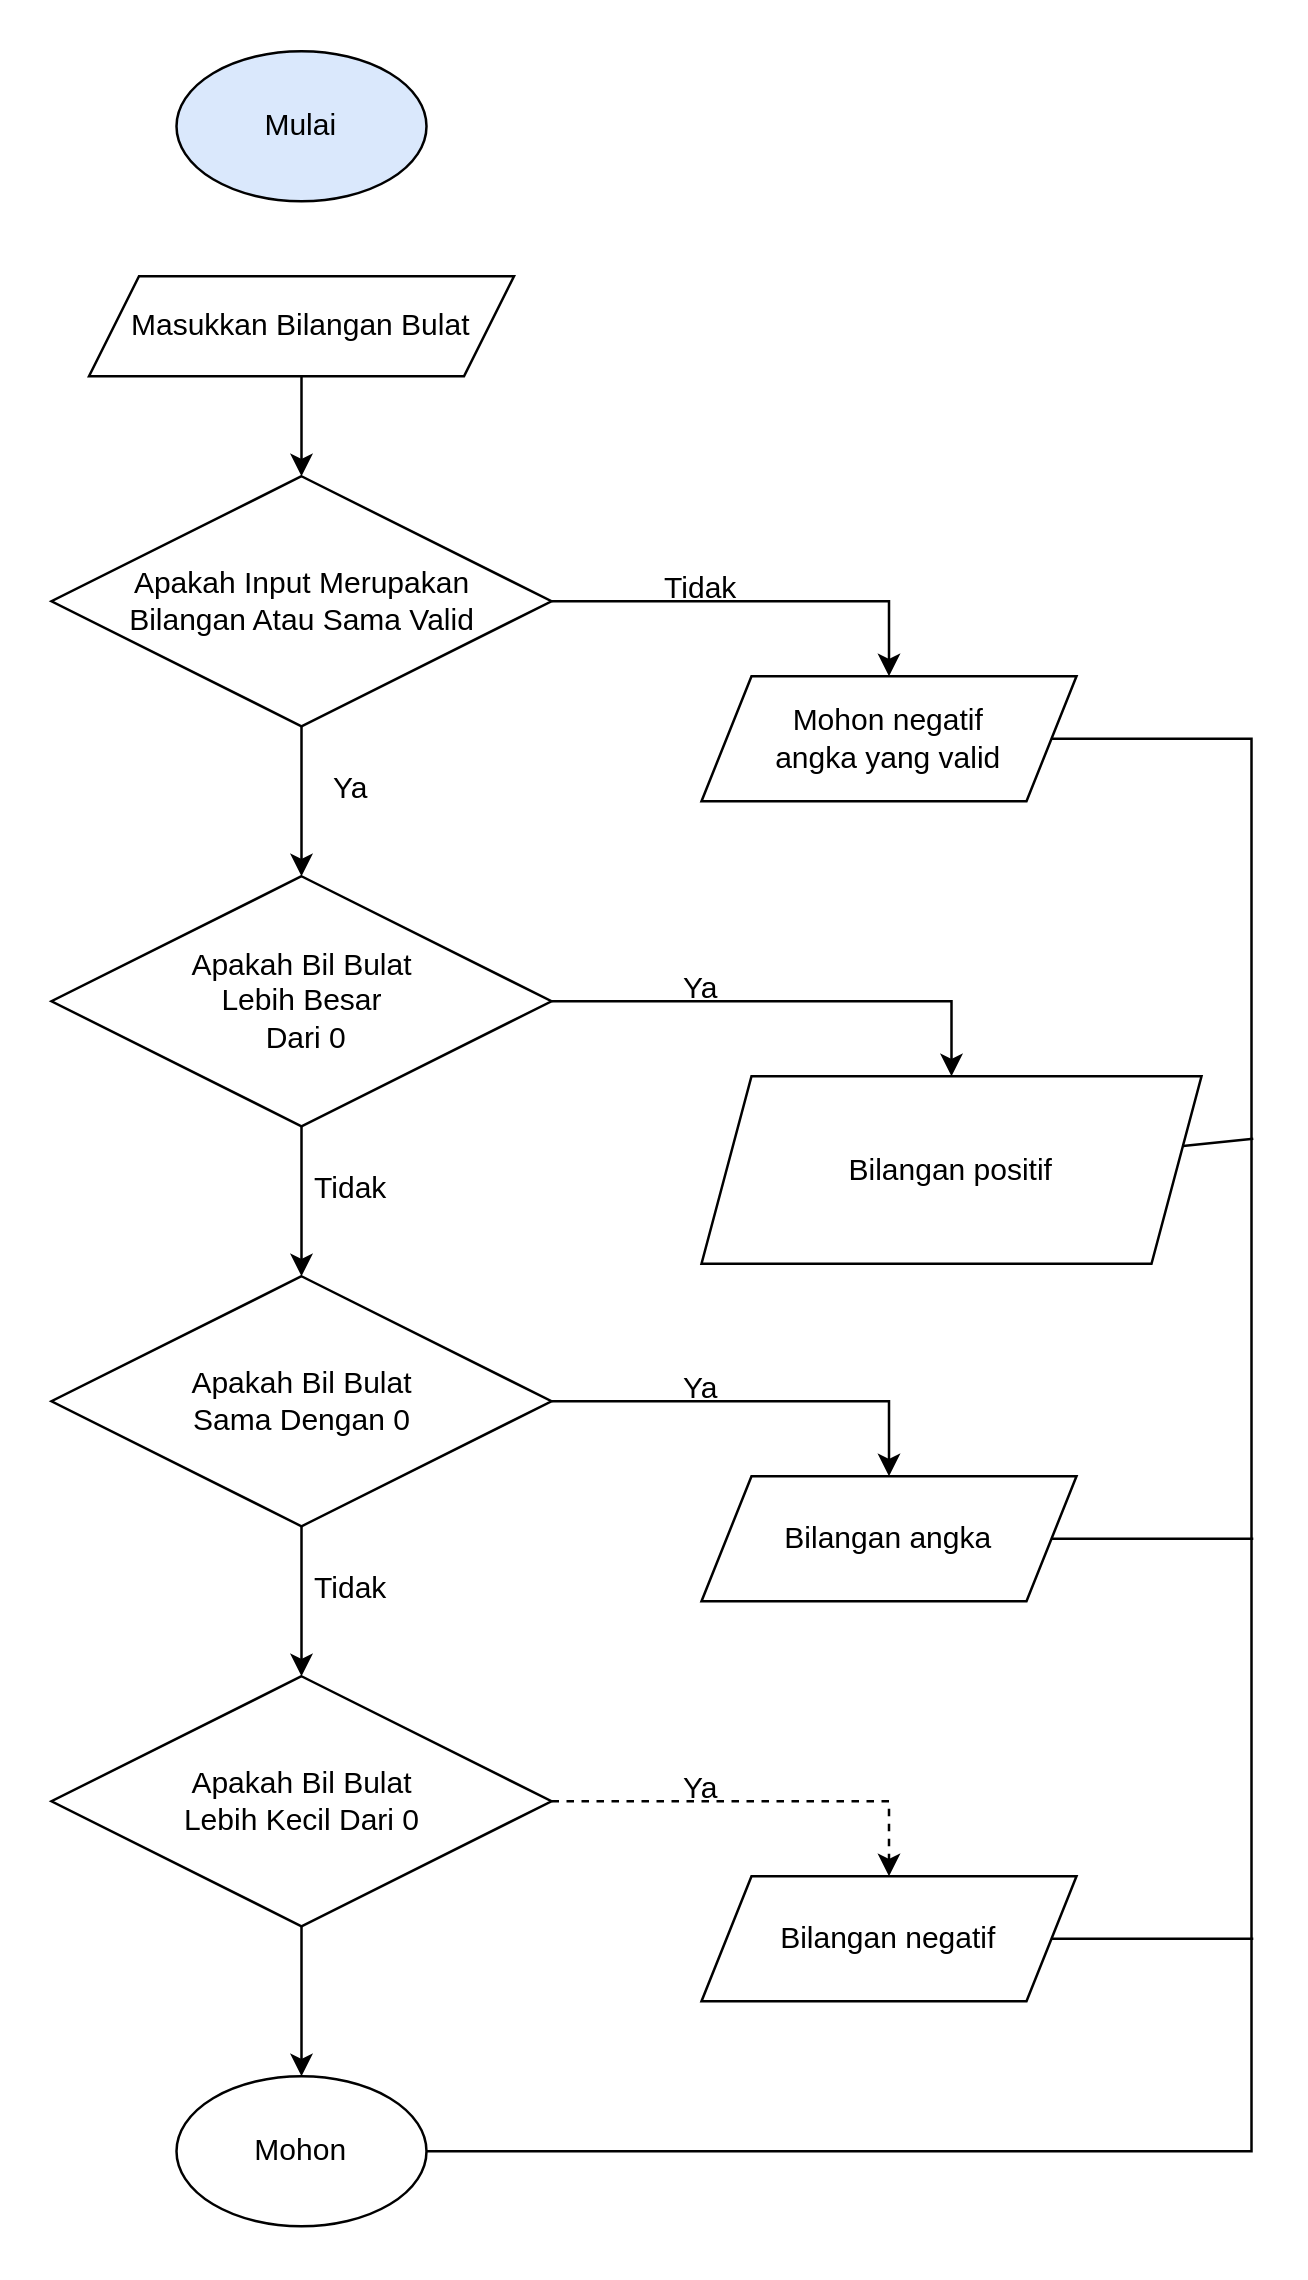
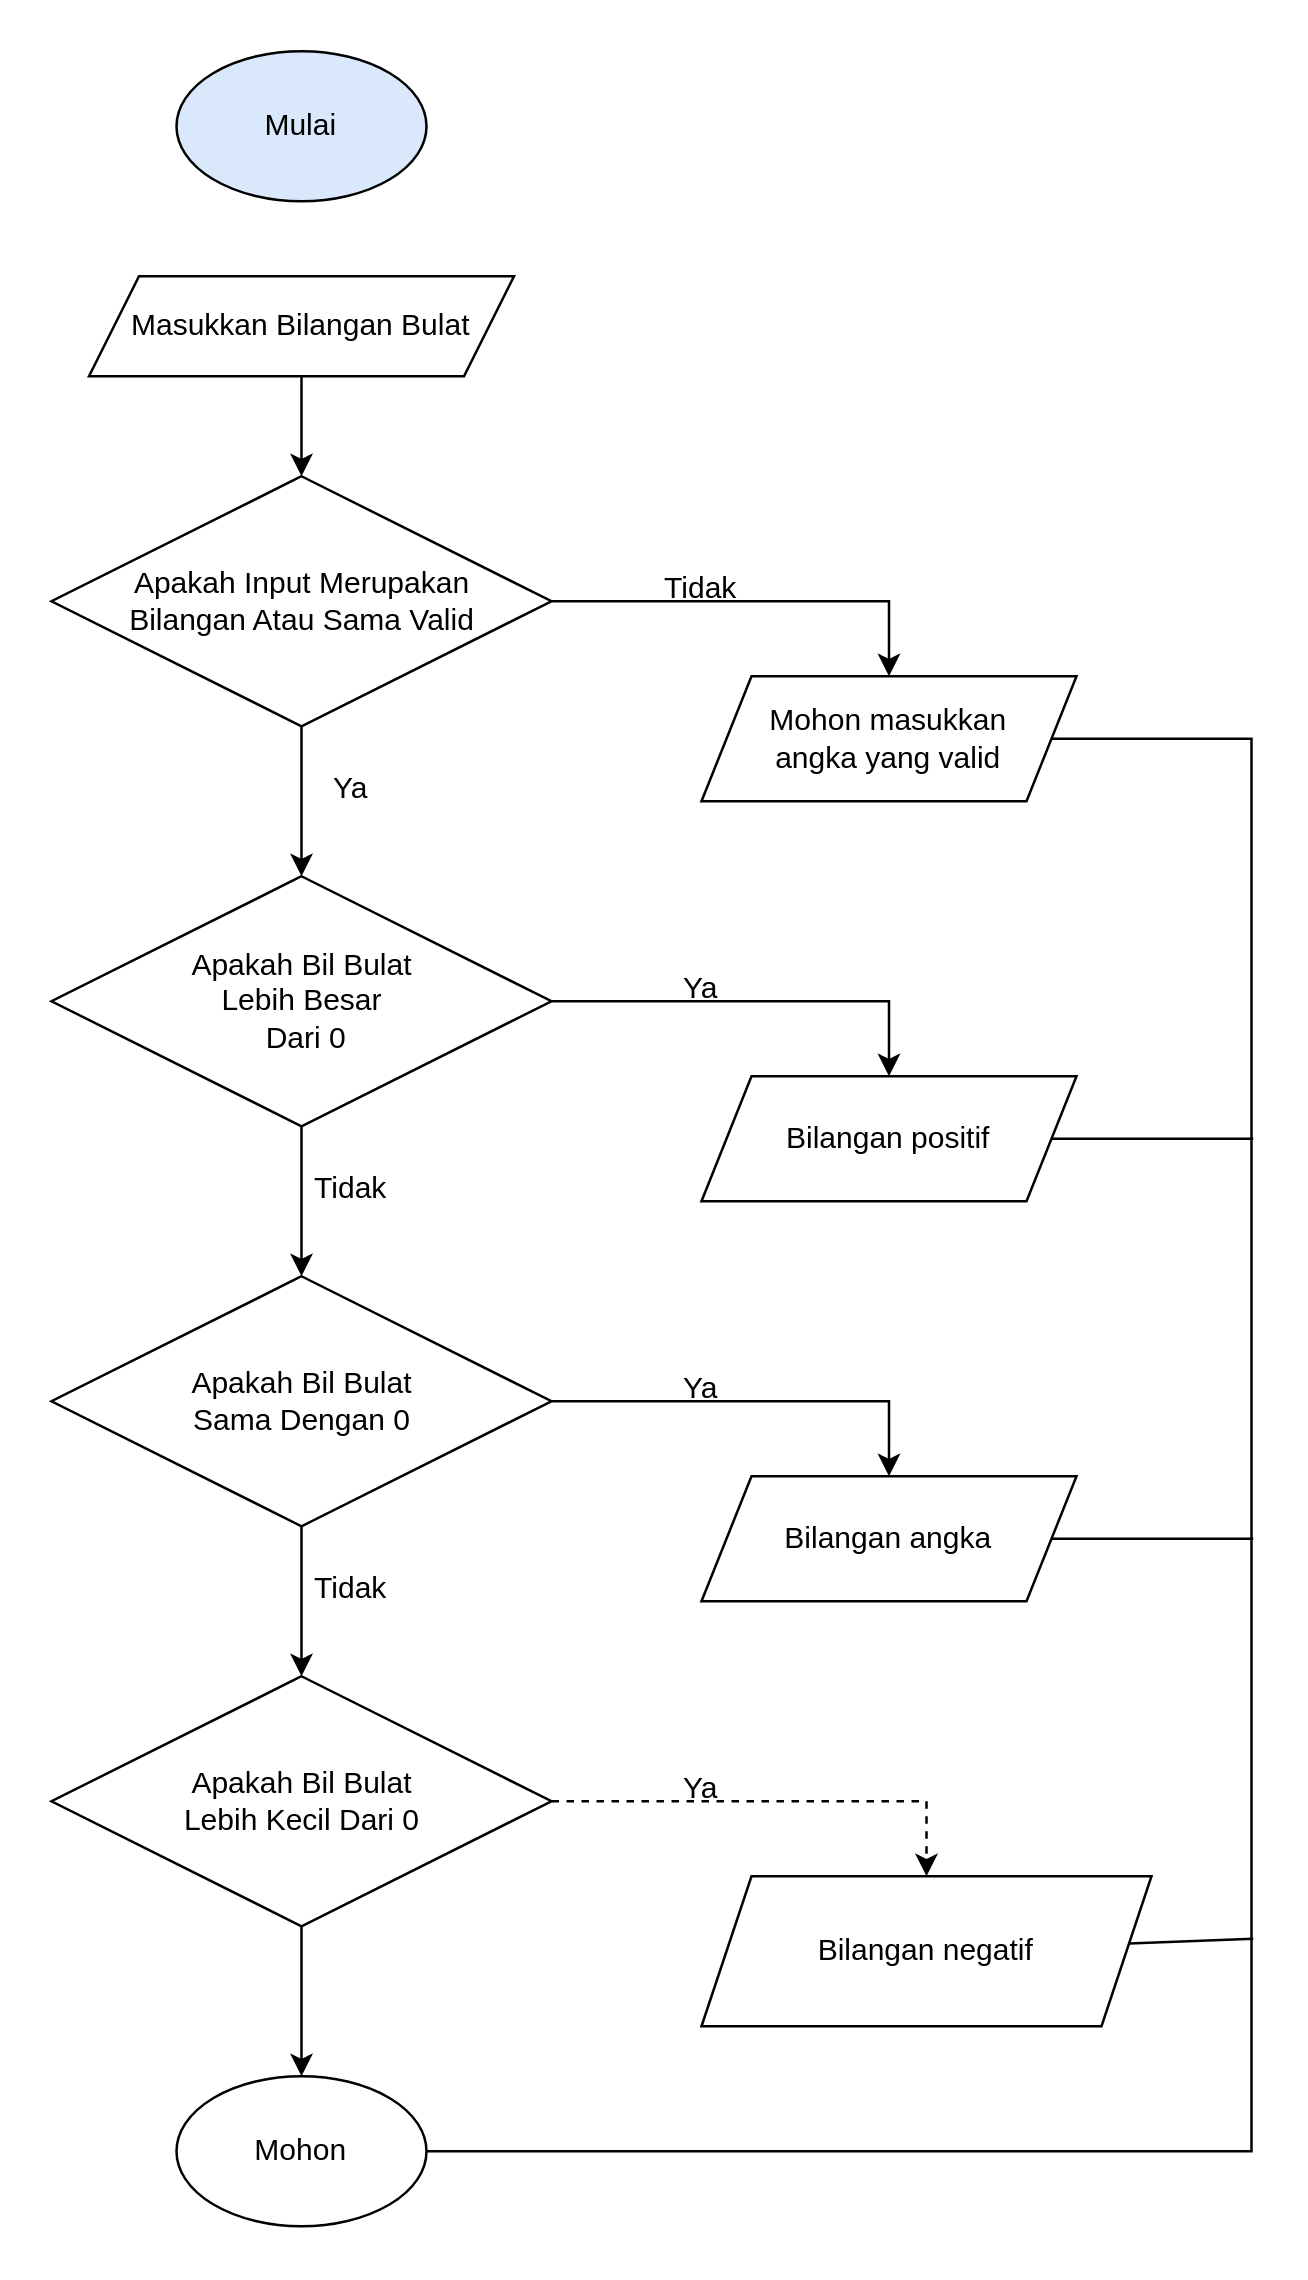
(889, 739) -> (889, 739)
(951, 1170) -> (889, 1139)
(889, 1939) -> (926, 1951)
